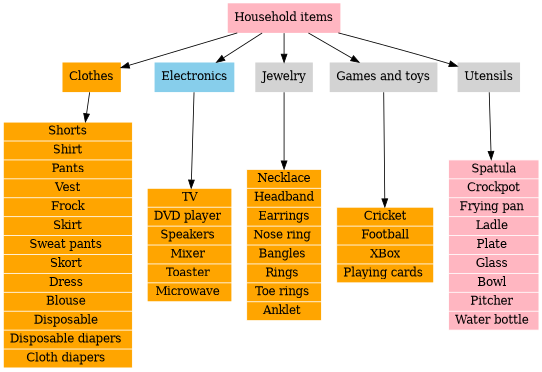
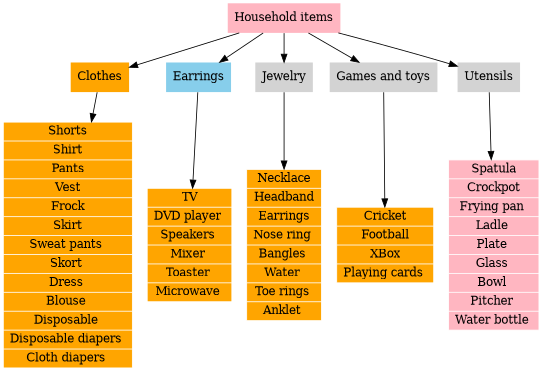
(194, 77) -> (199, 77)
(284, 273) -> (284, 273)
